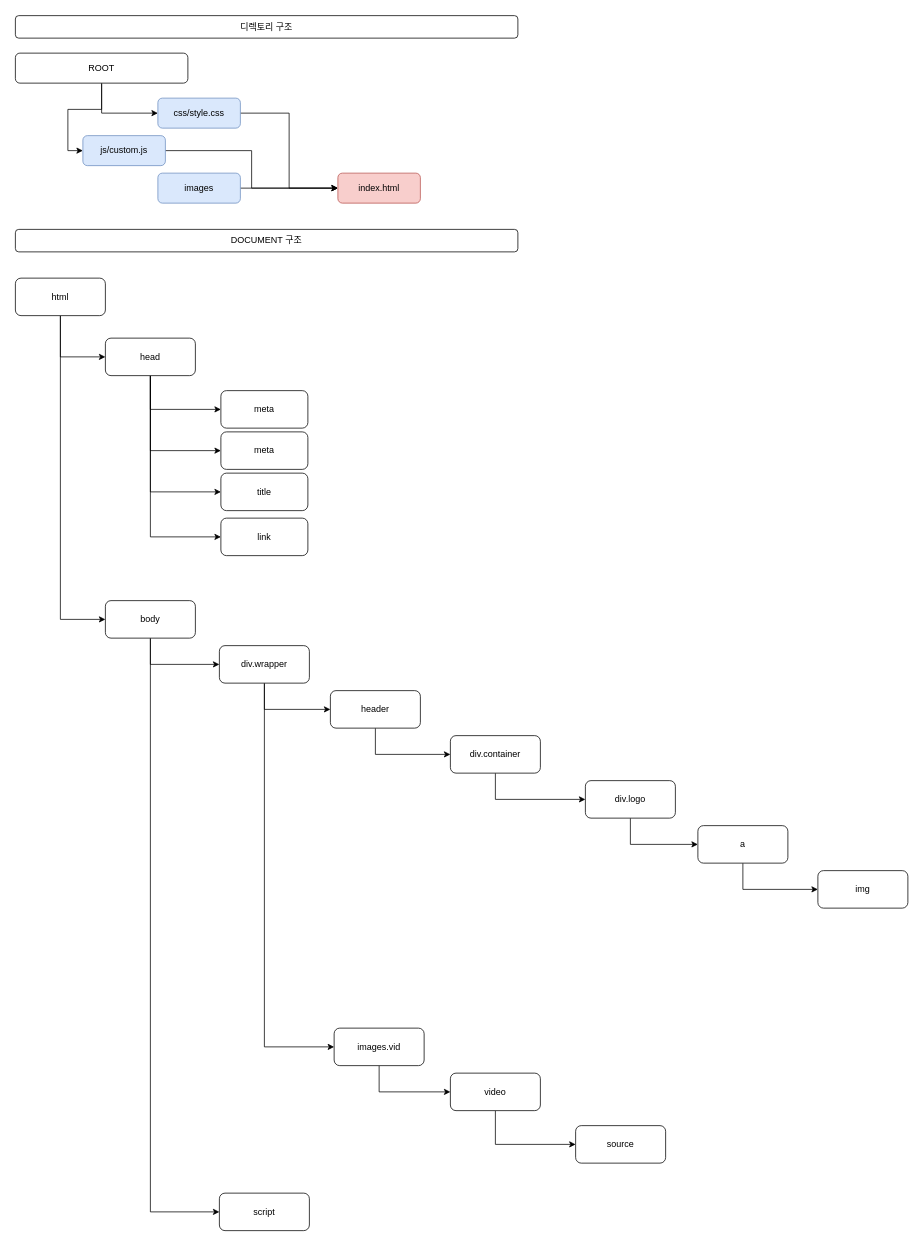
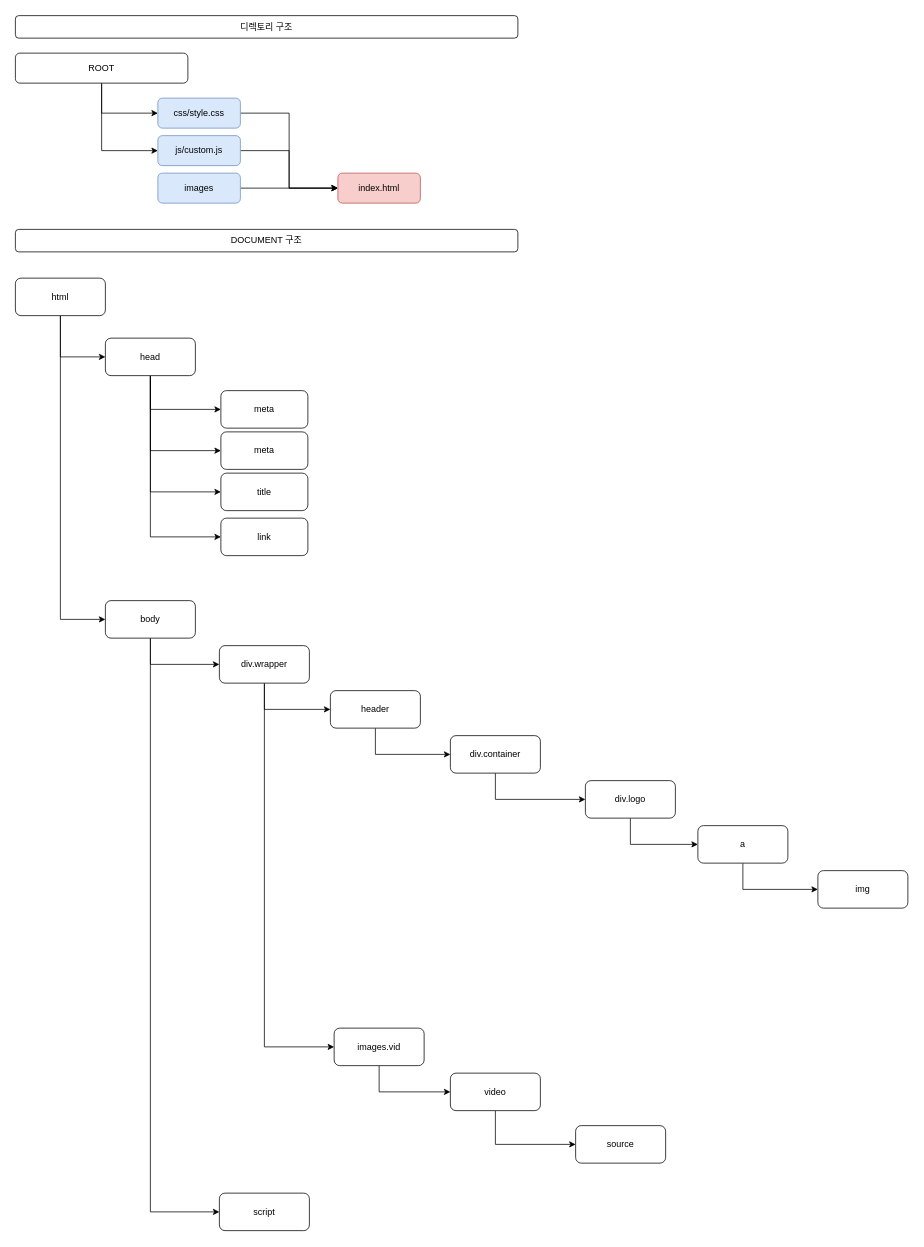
(124, 150) -> (199, 150)
